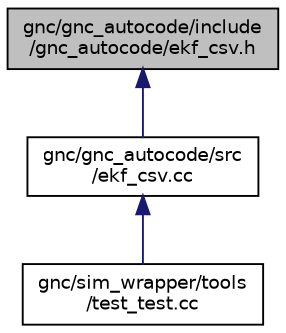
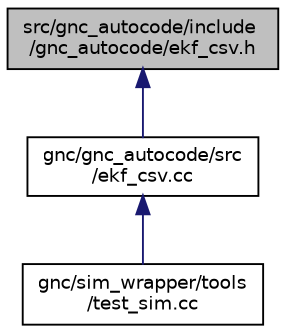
(143, 39) -> (143, 39)
(143, 294) -> (143, 294)
